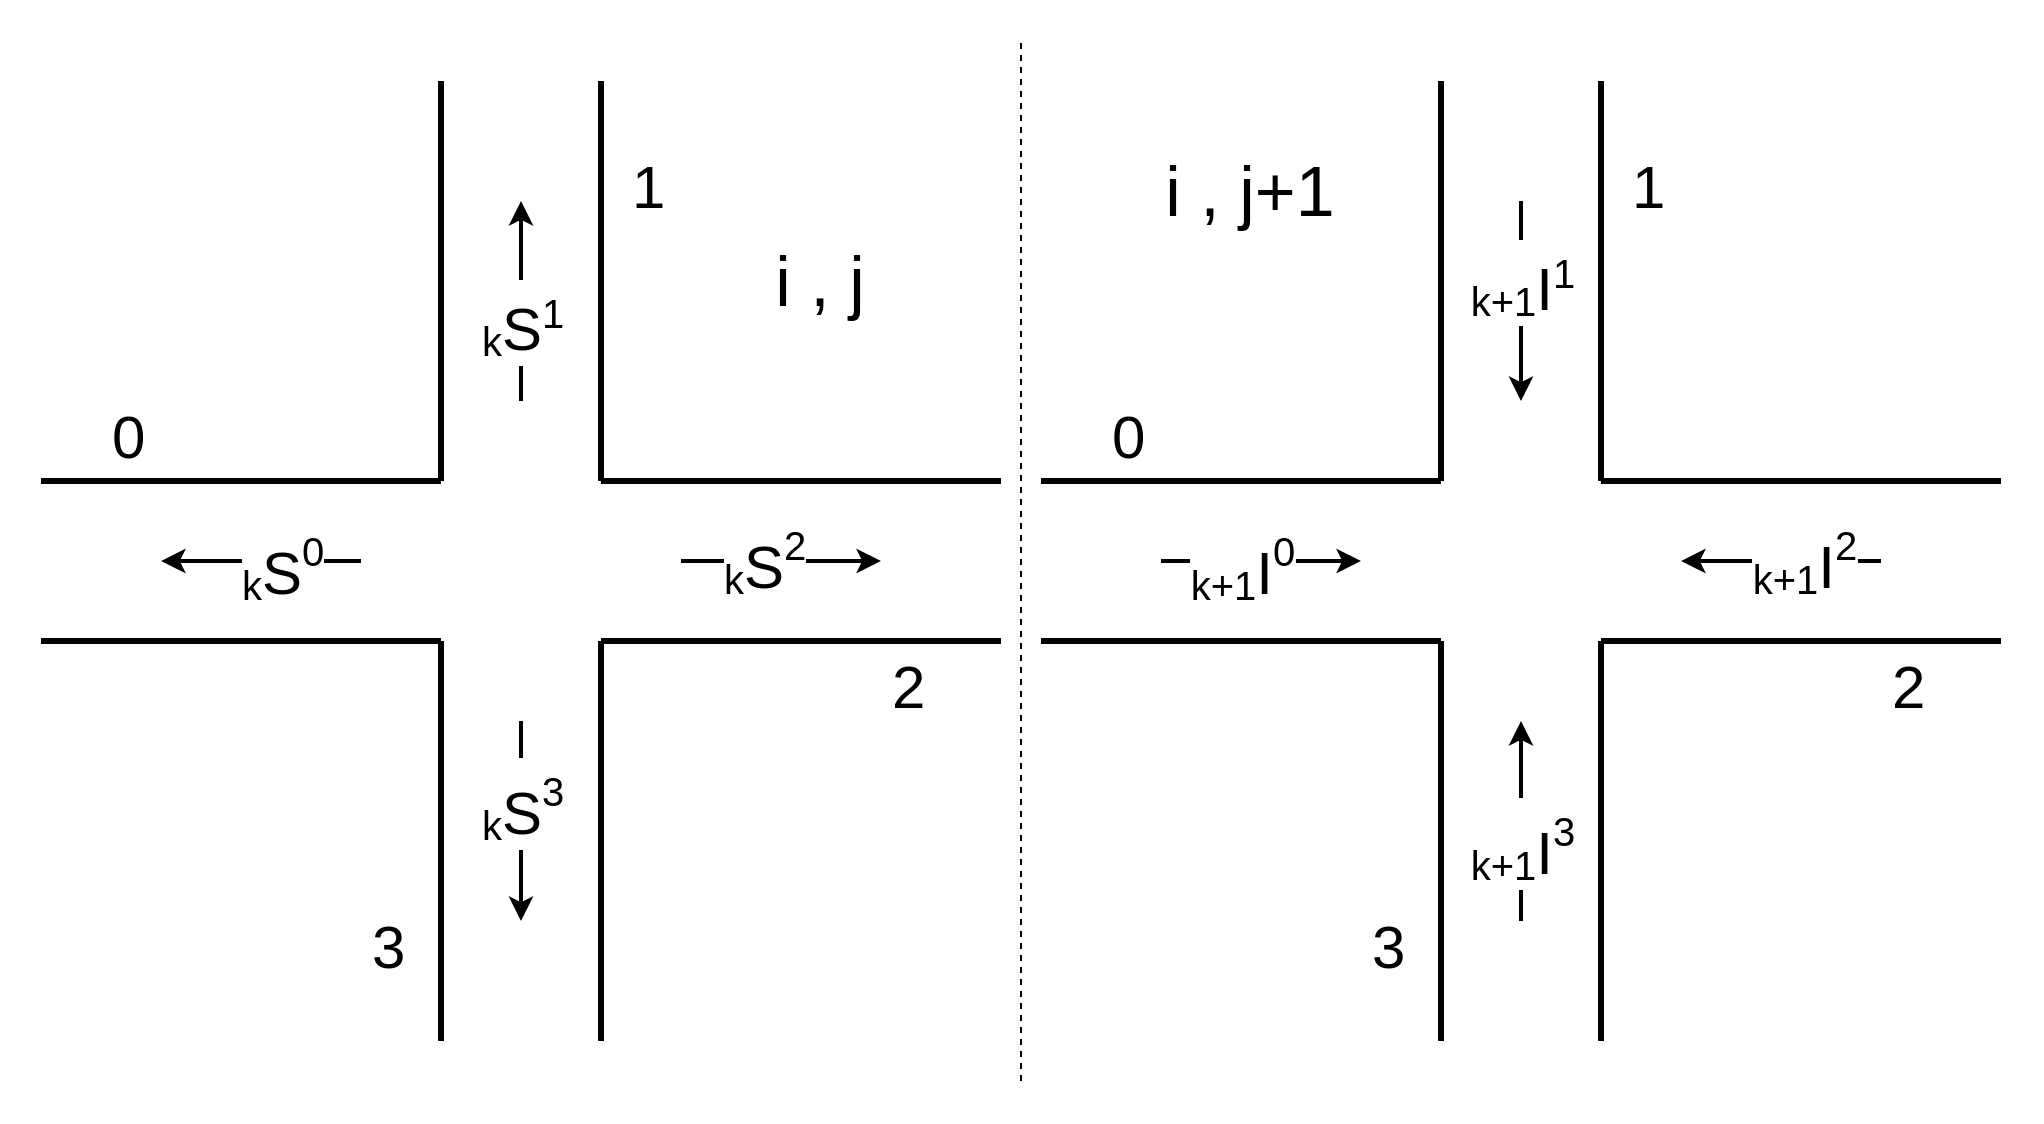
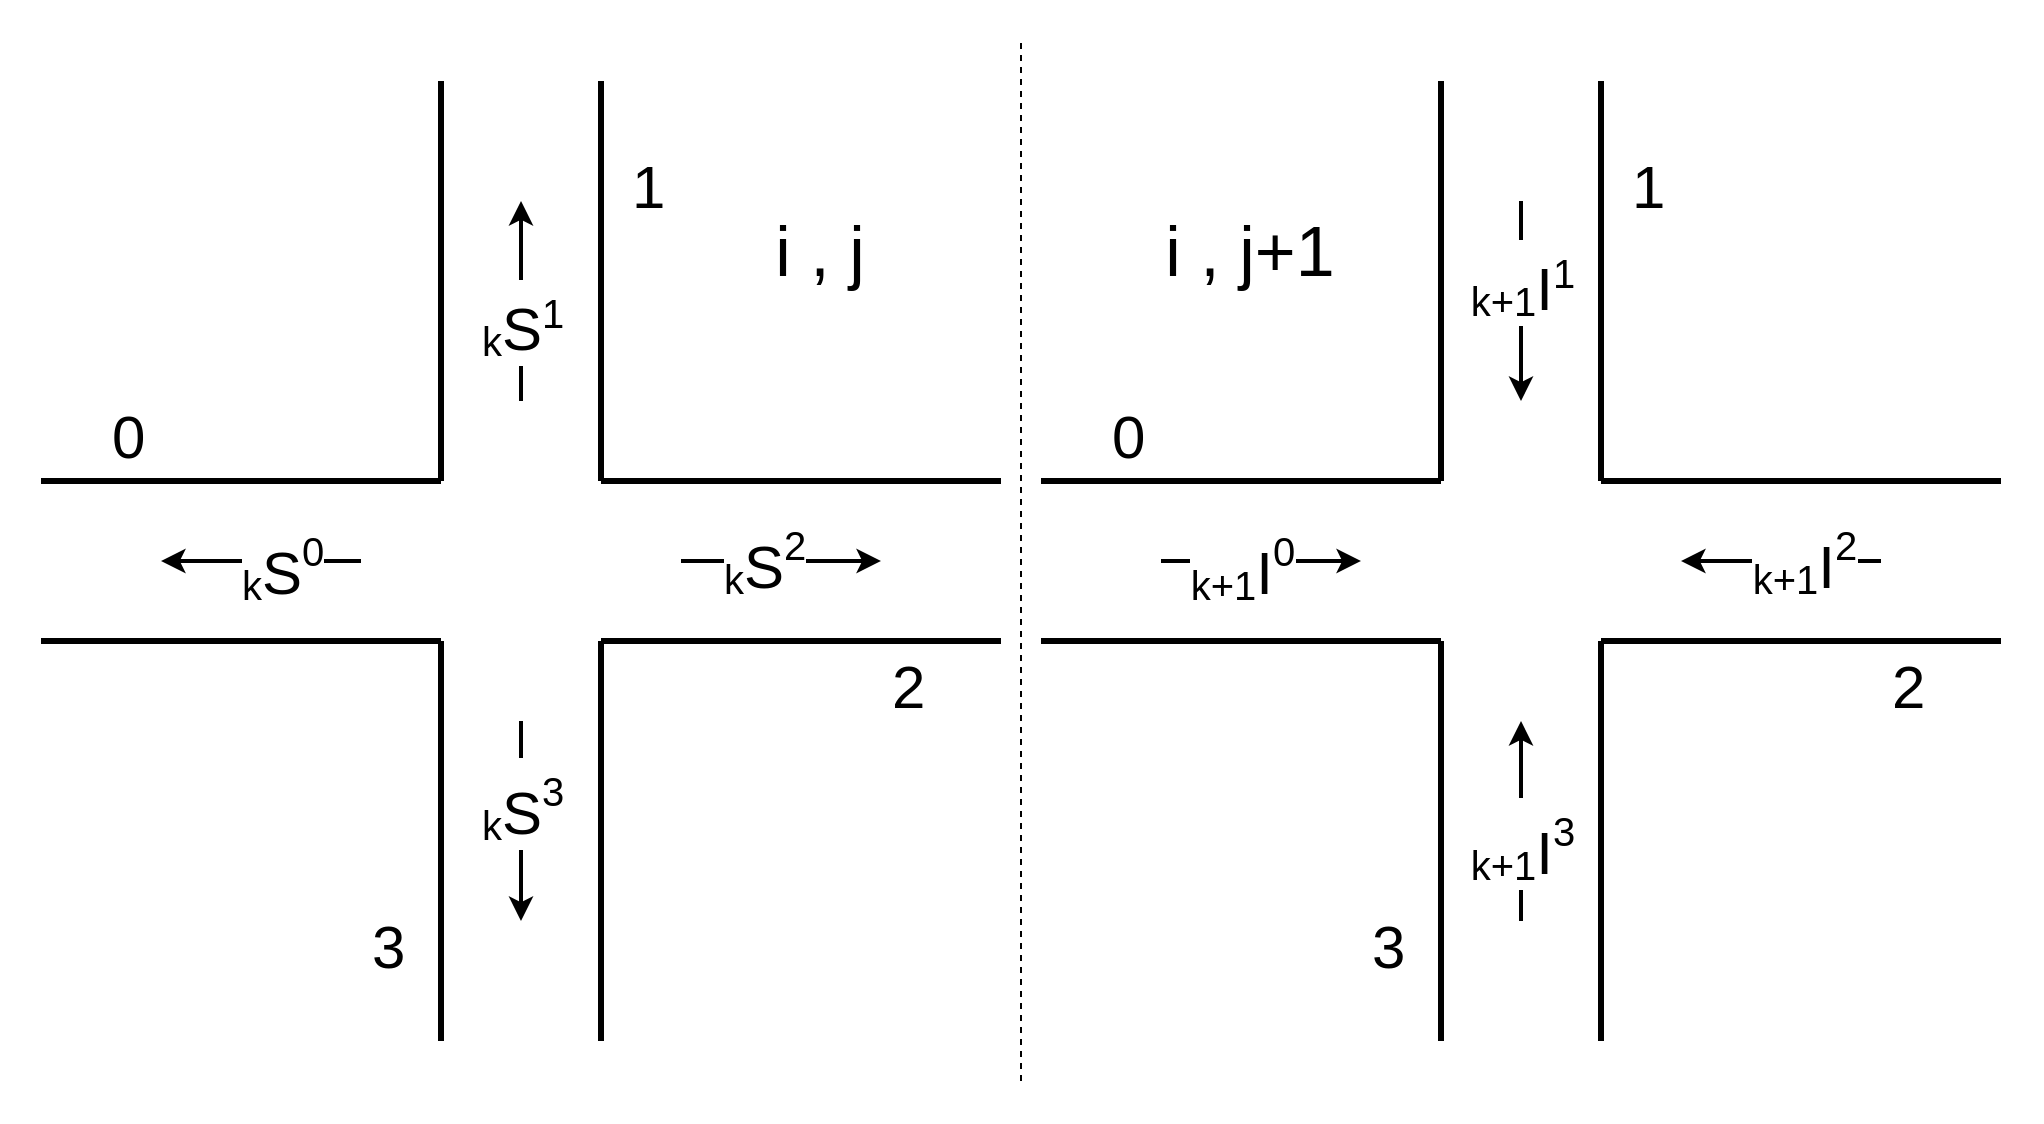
(1251, 191) -> (1251, 251)
(821, 281) -> (821, 251)
